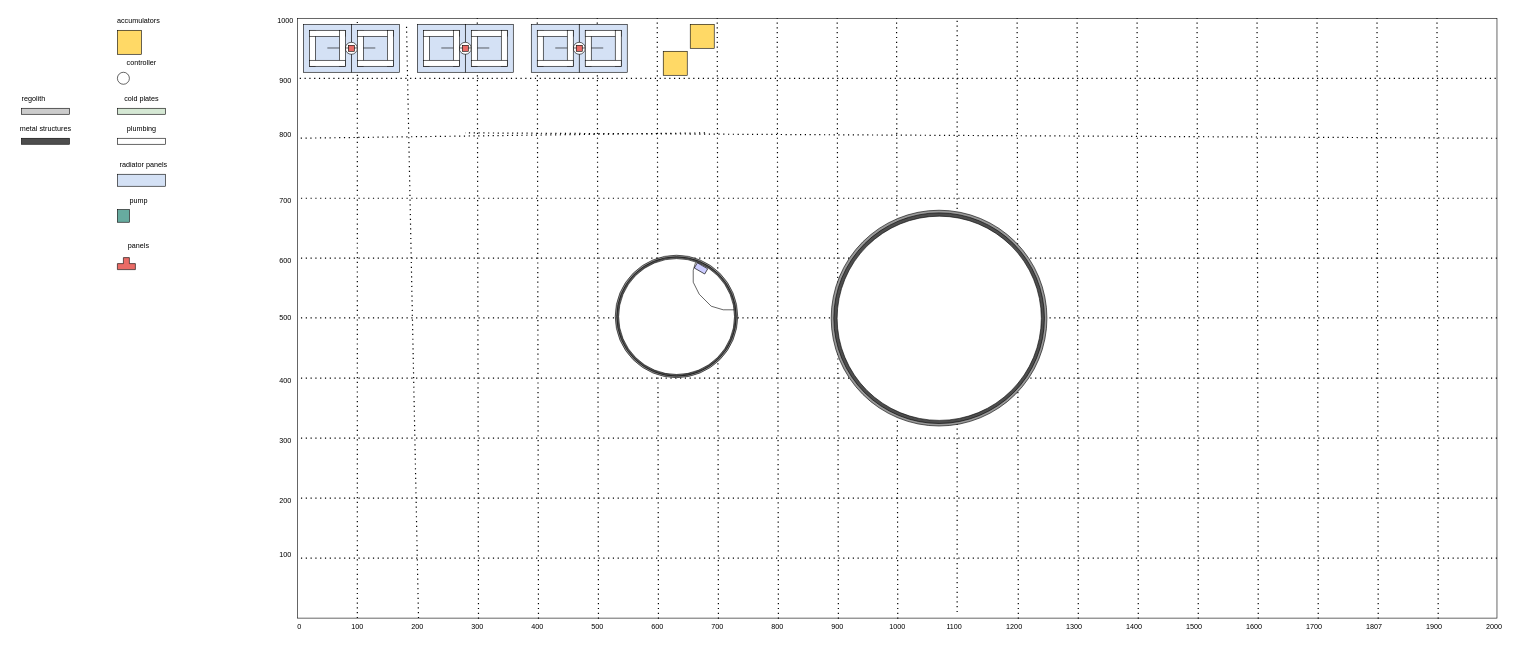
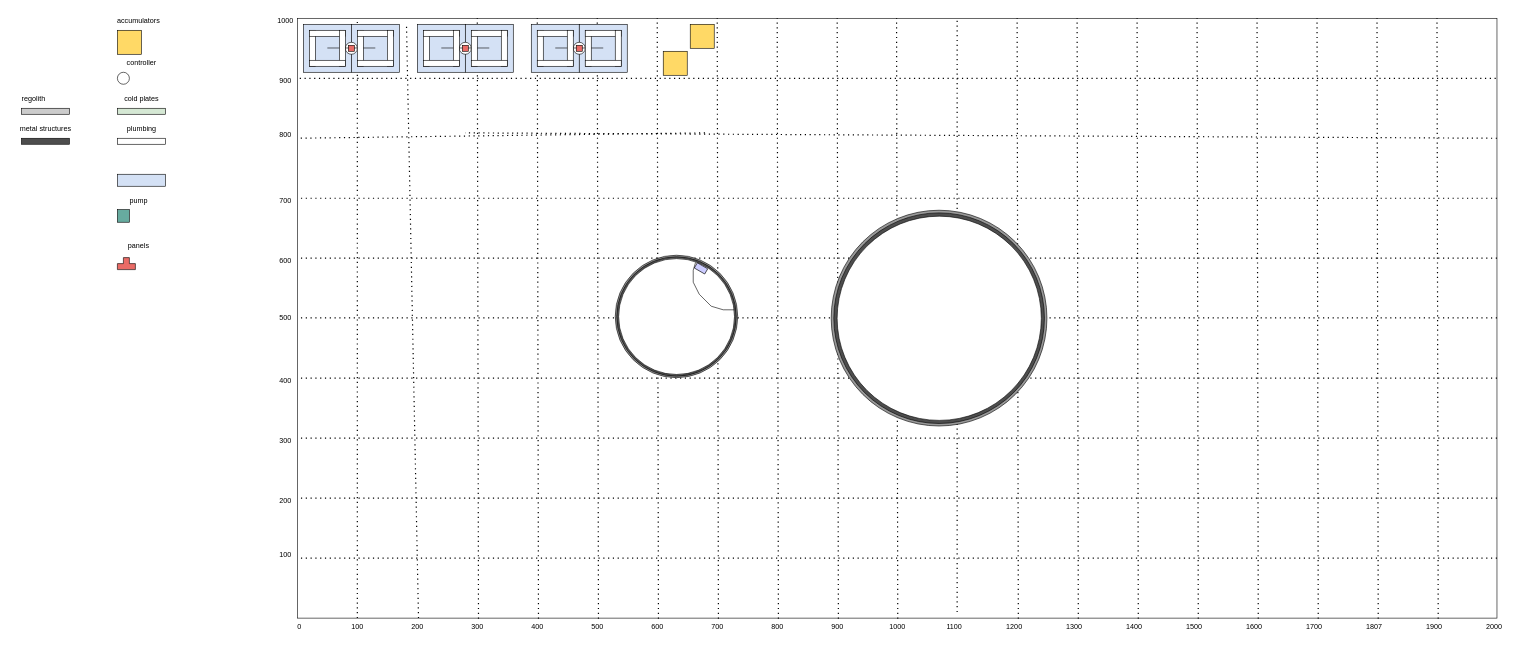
(144, 165) -> none
